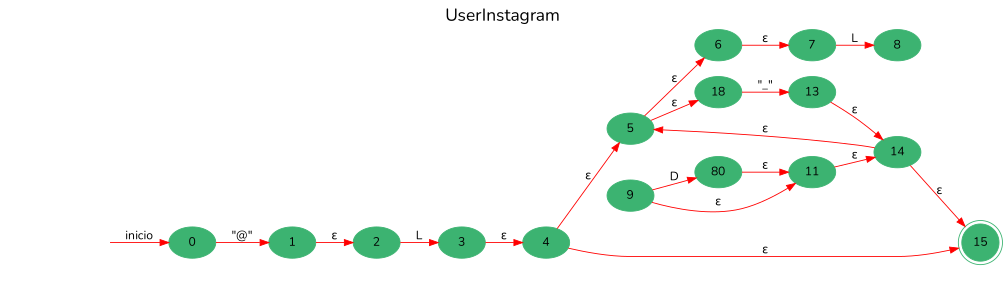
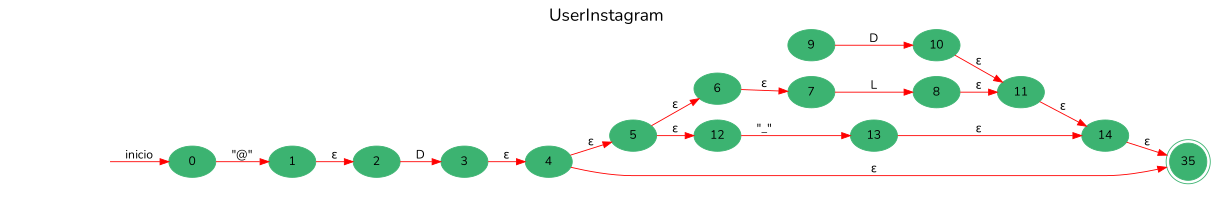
(718, 92) -> (717, 136)
(769, 136) -> none
(718, 172) -> (937, 45)
(722, 211) -> (974, 92)
(419, 236) -> (421, 155)
(980, 243) -> (1188, 162)
